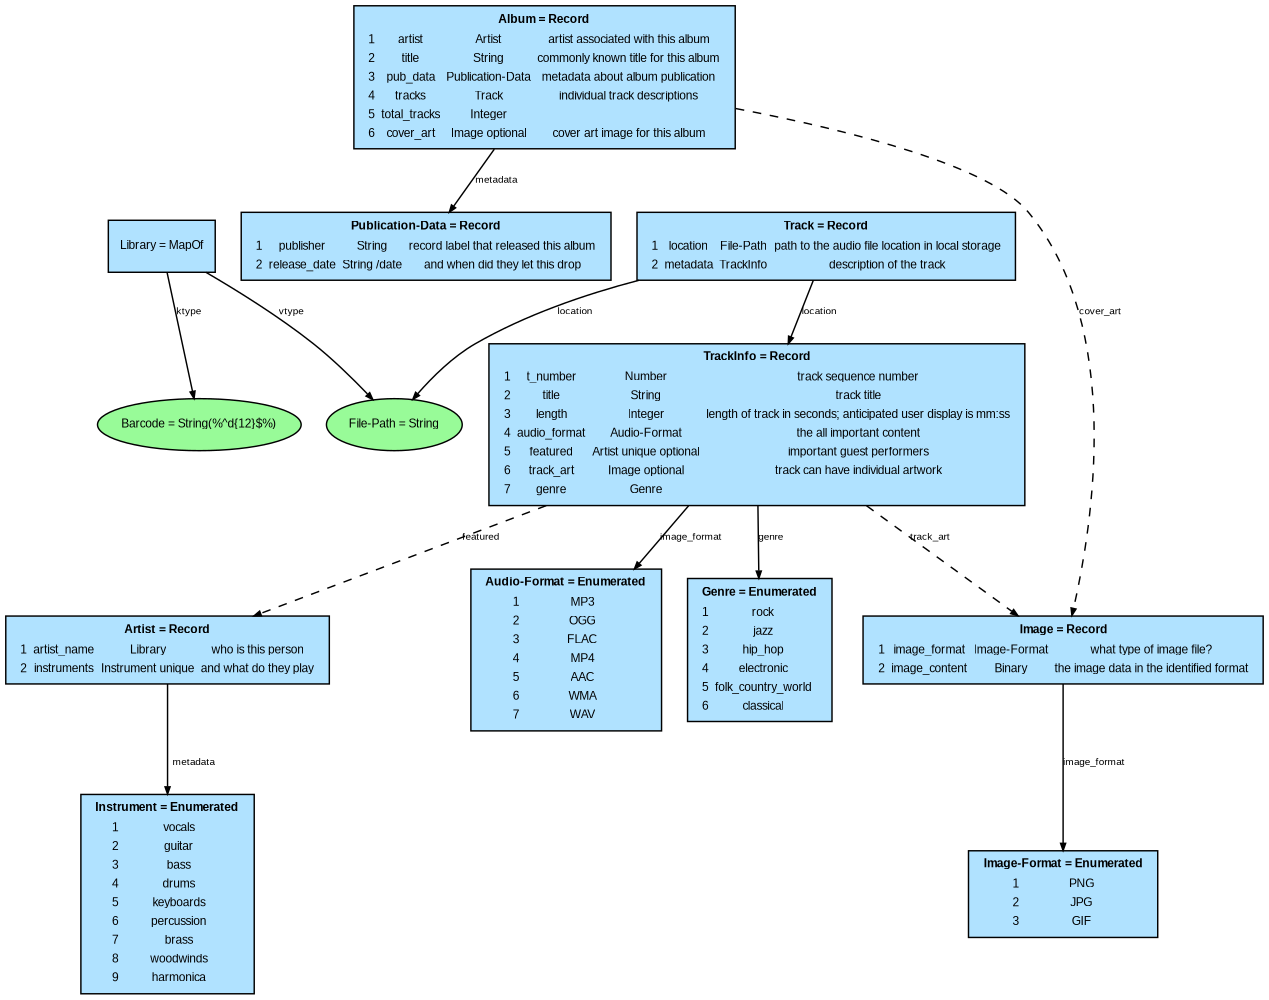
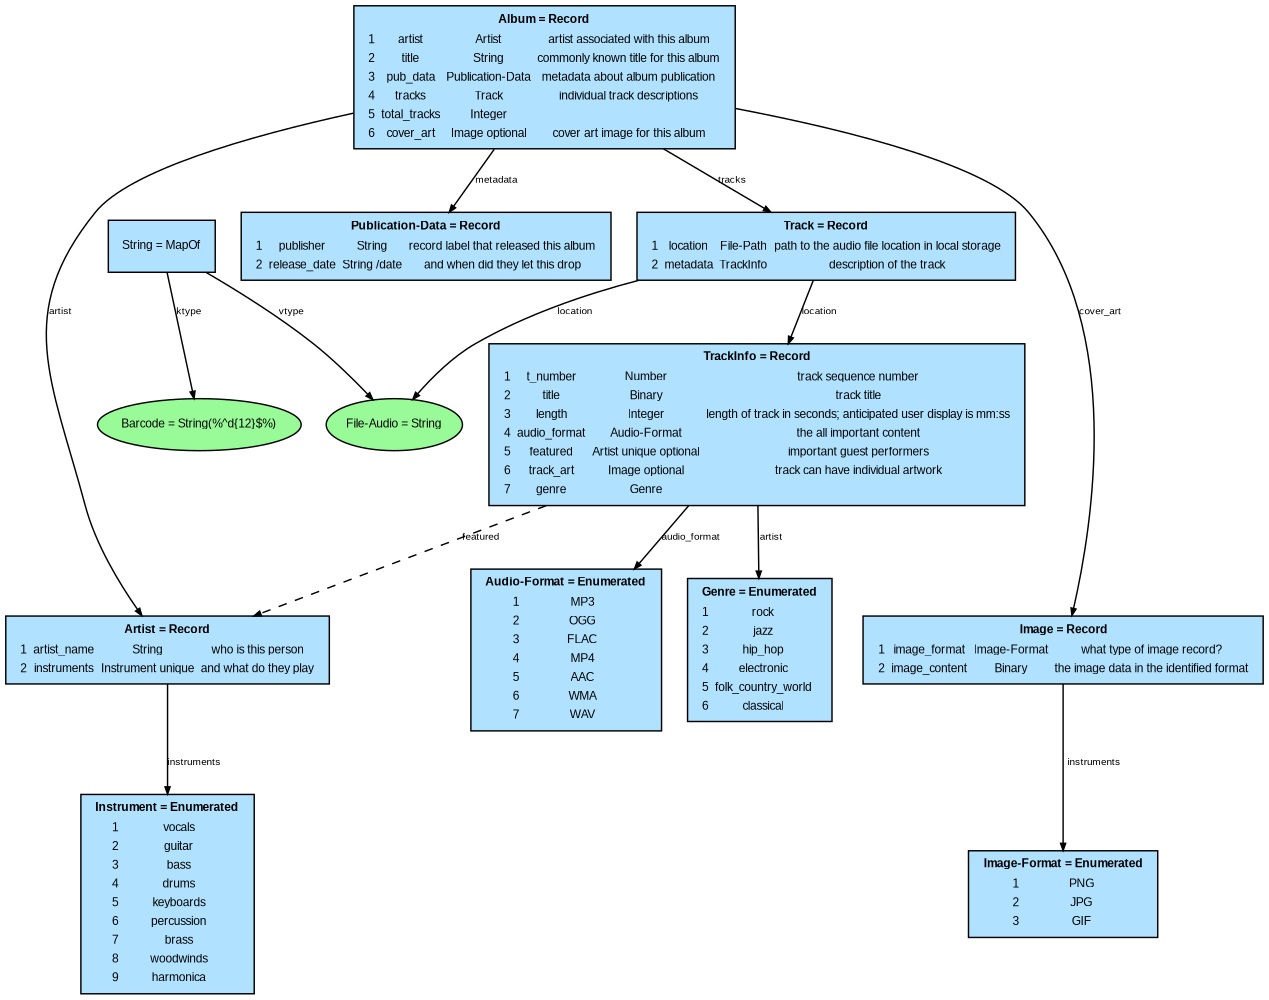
none -> (714, 179)
(162, 246) -> (162, 246)
(1055, 253) -> (1055, 253)
none -> (58, 275)
(646, 396) -> (646, 396)
(394, 425) -> (394, 425)
(691, 537) -> (691, 537)
(771, 537) -> (771, 537)
(939, 559) -> none
(148, 650) -> (148, 650)
(1152, 650) -> (1152, 650)
(194, 763) -> (194, 763)
(1094, 763) -> (1094, 763)
